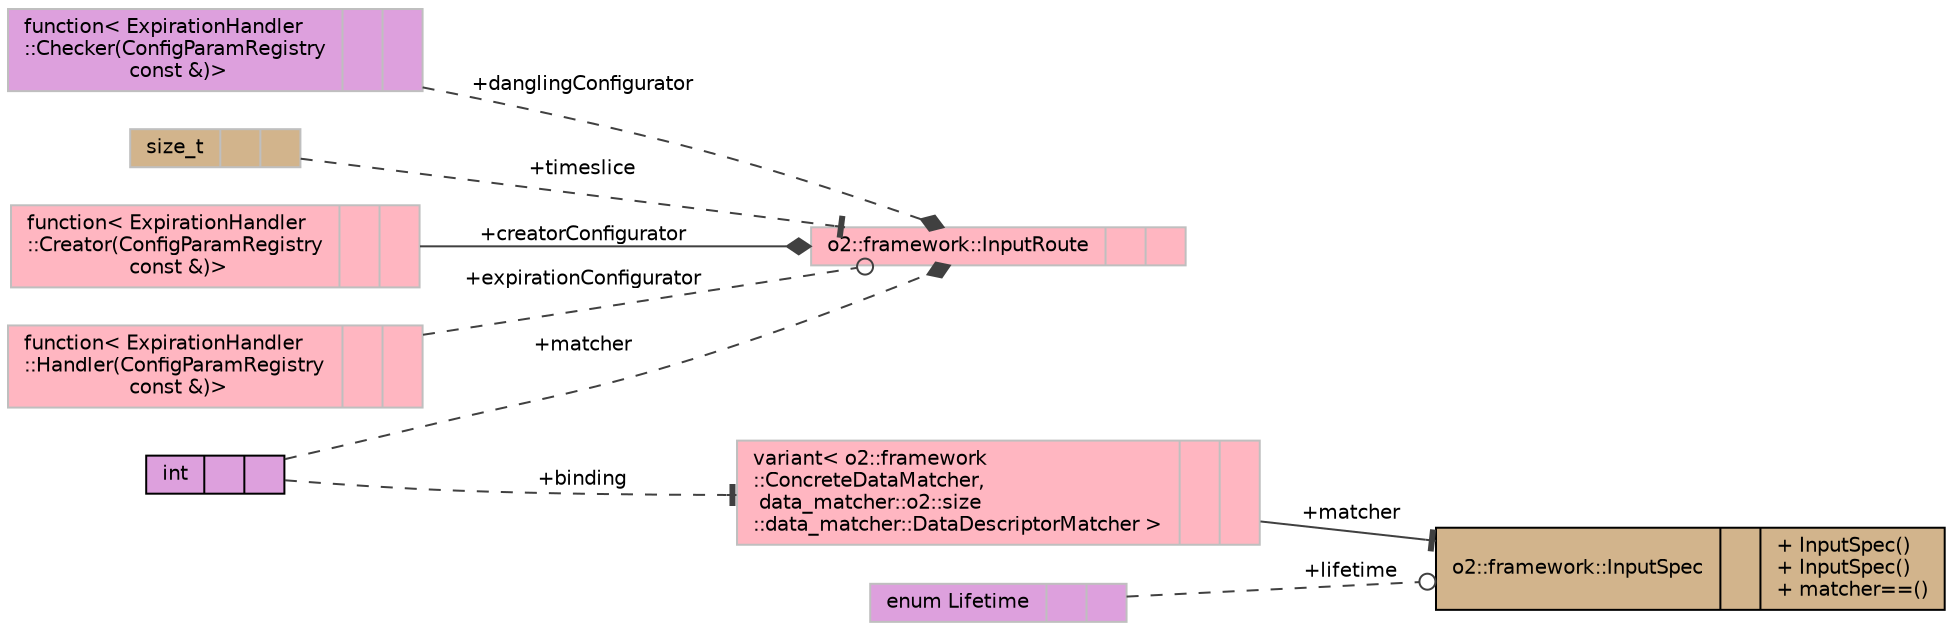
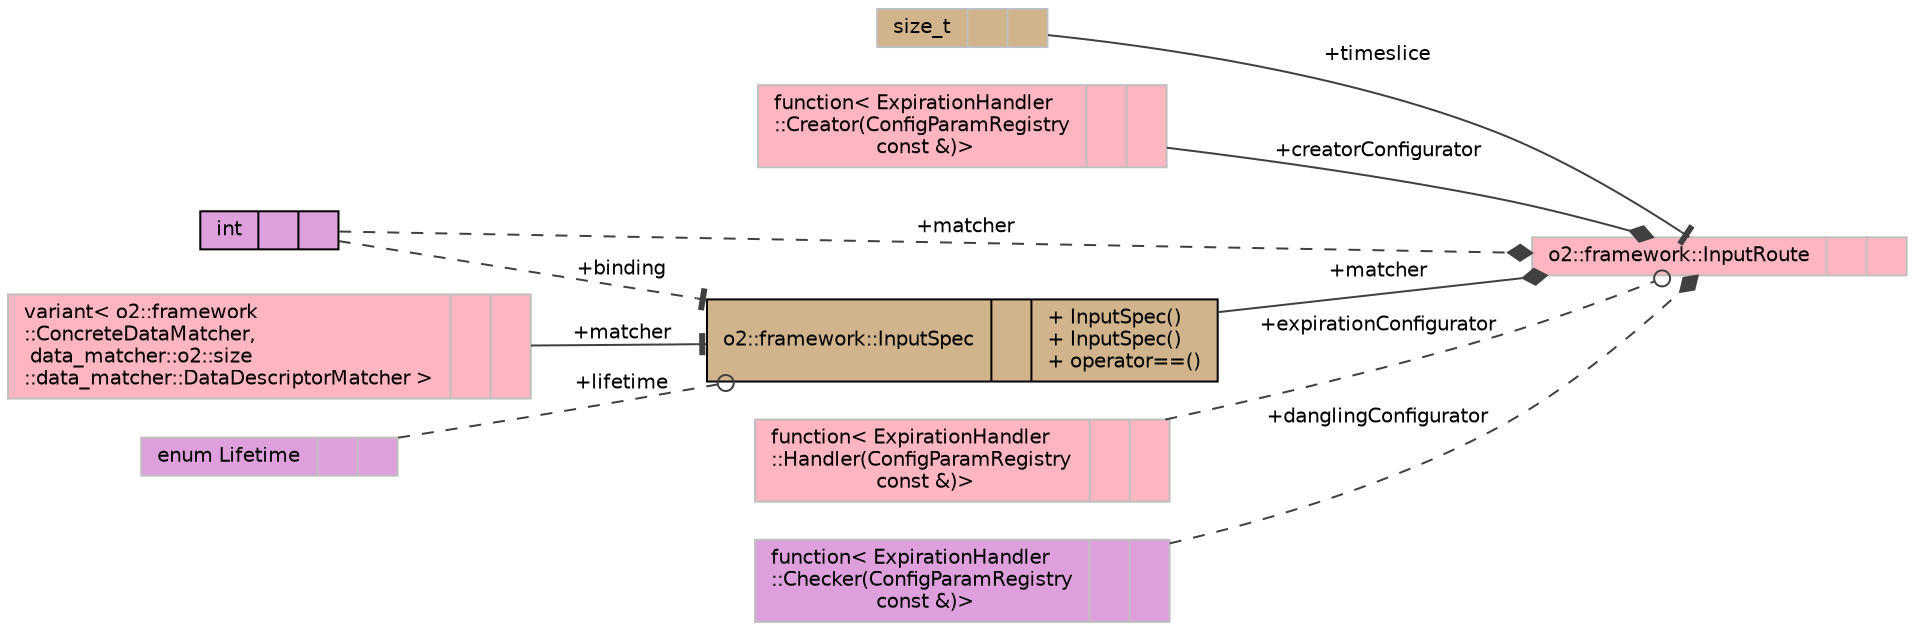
(568, 192) -> (1377, 94)
none -> (1370, 295)
(505, 492) -> (518, 270)
(1853, 590) -> (1125, 362)
